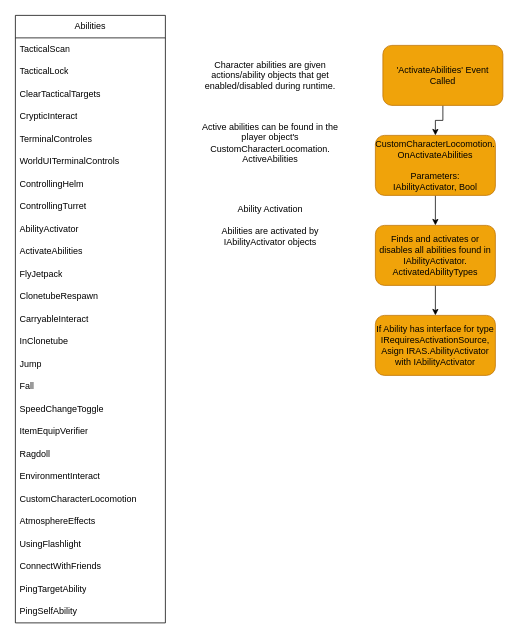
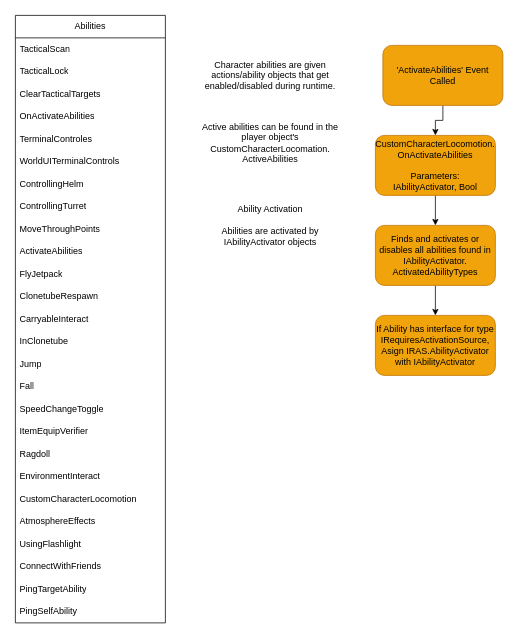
(57, 117) -> (62, 117)
(56, 229) -> (62, 229)
